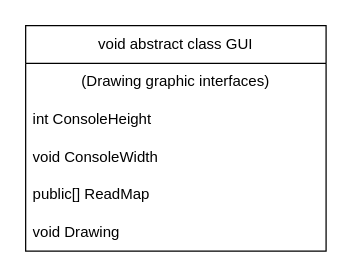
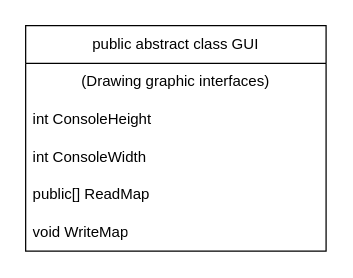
(176, 44) -> (176, 44)
(97, 157) -> (93, 157)
(78, 232) -> (82, 232)
